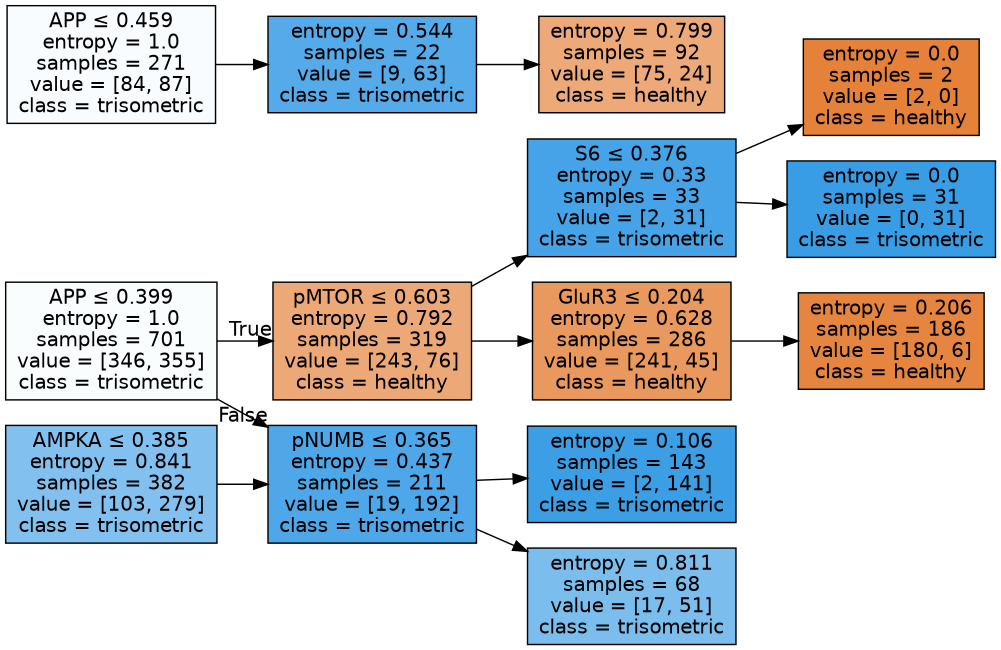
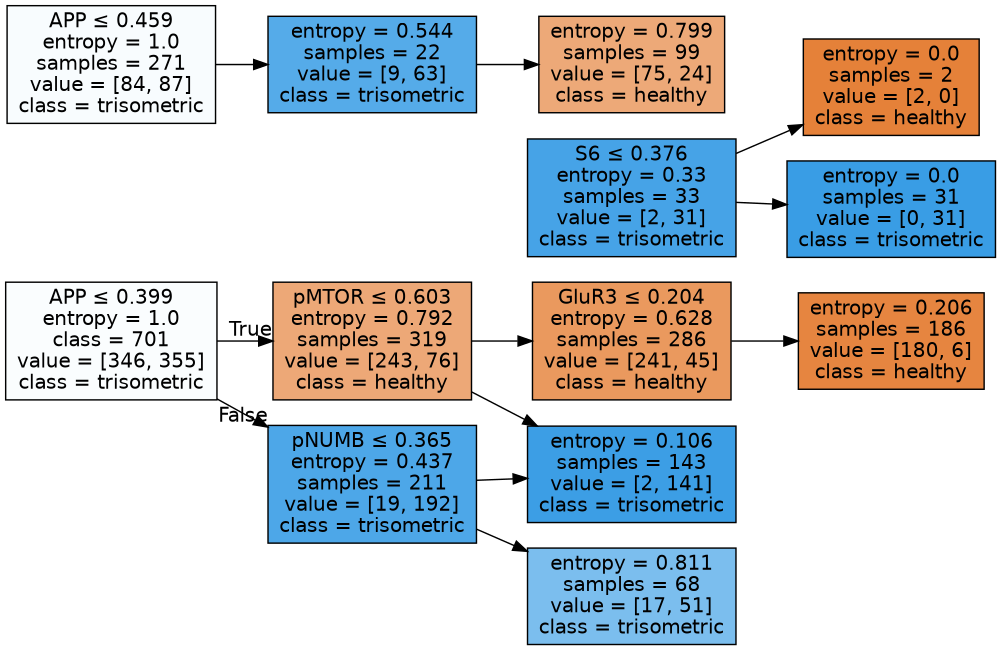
(632, 53) -> (632, 53)
(493, 274) -> (498, 406)
(111, 340) -> (111, 340)
(111, 484) -> none
